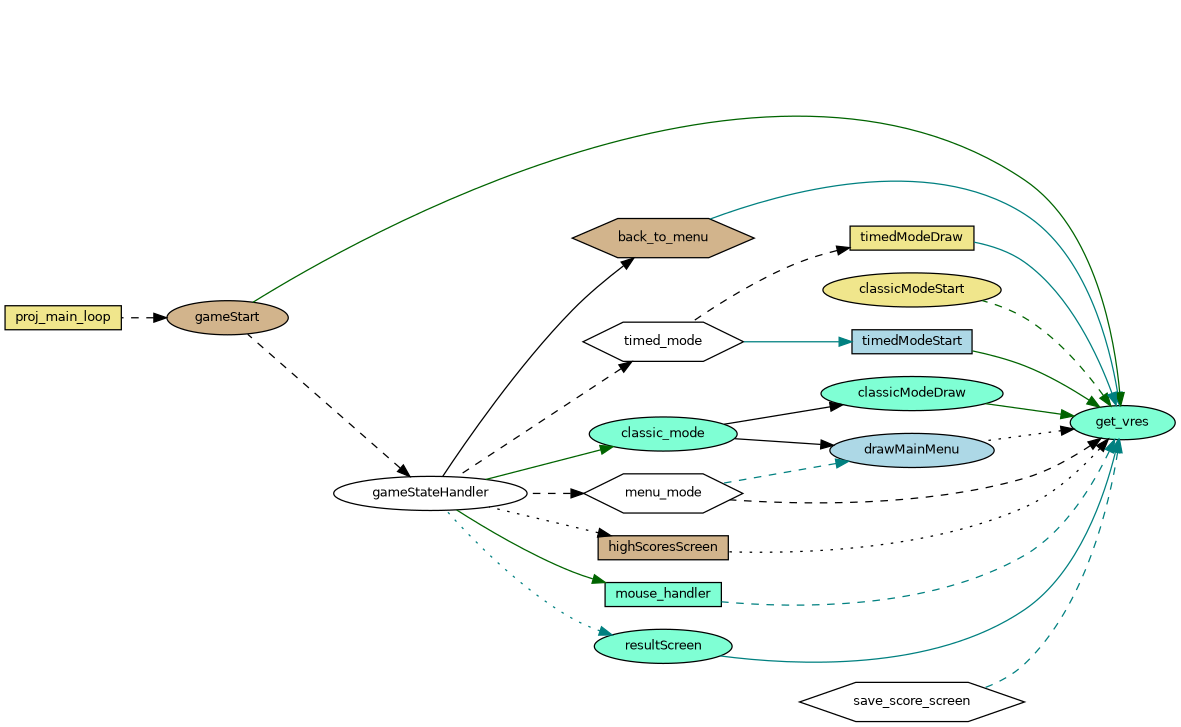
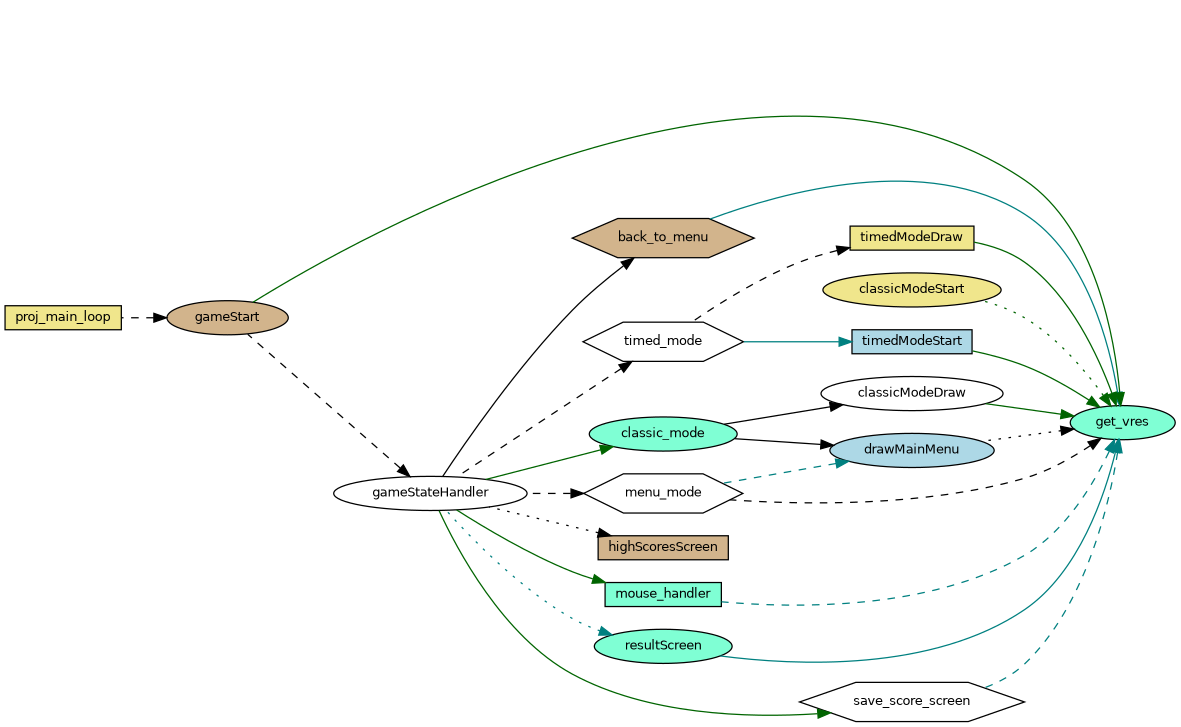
(1062, 299) -> (1062, 299)
(1051, 337) -> (1051, 337)
(912, 394) -> (912, 394)
(926, 537) -> none
none -> (589, 682)
